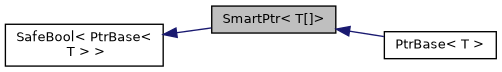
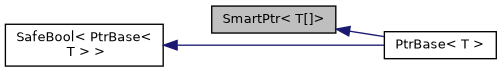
(194, 30) -> (281, 45)
